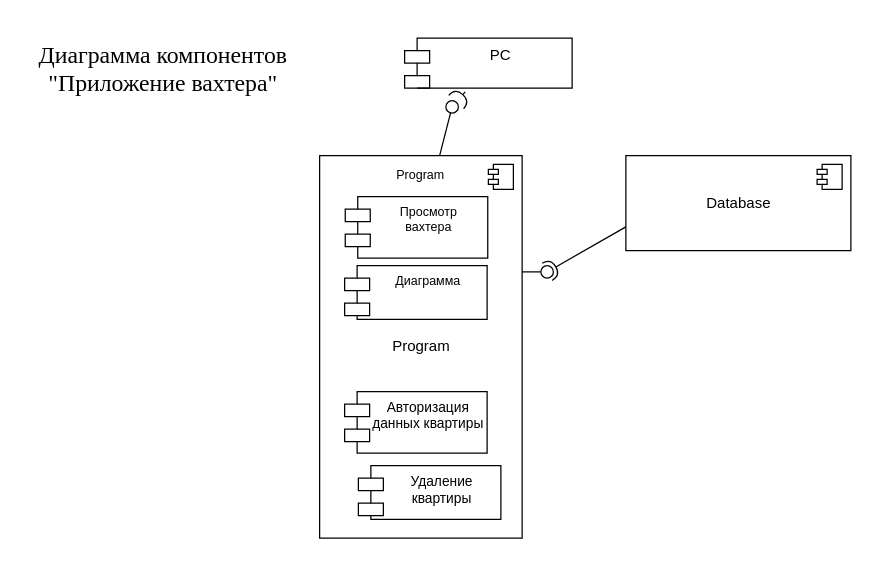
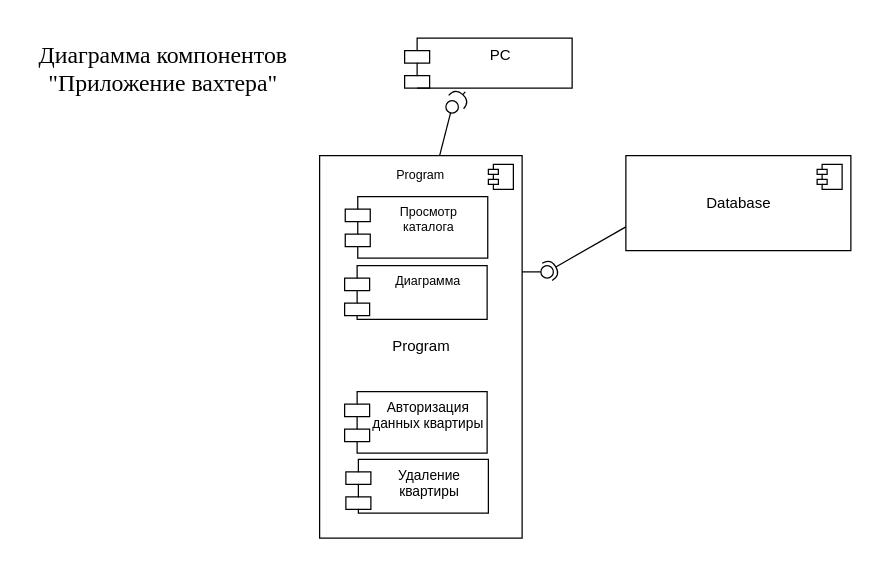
(428, 212) -> (428, 212)
(429, 492) -> (417, 486)
